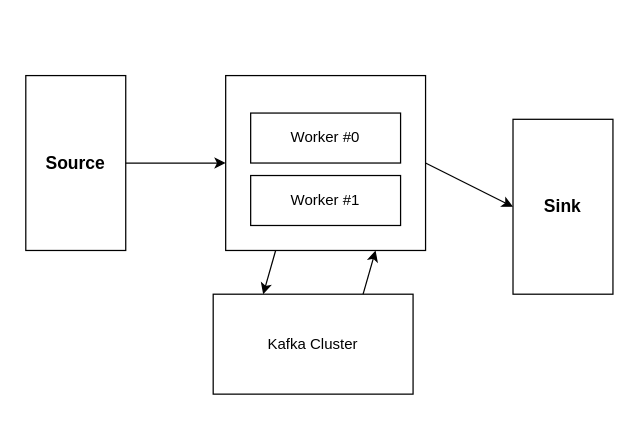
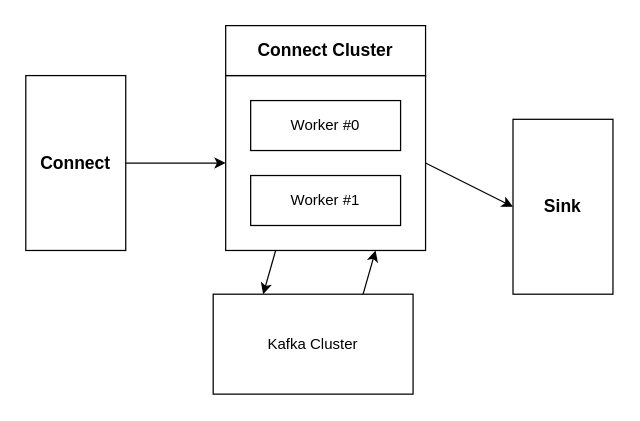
none -> (326, 51)
(326, 138) -> (326, 126)
(76, 163) -> (76, 163)
